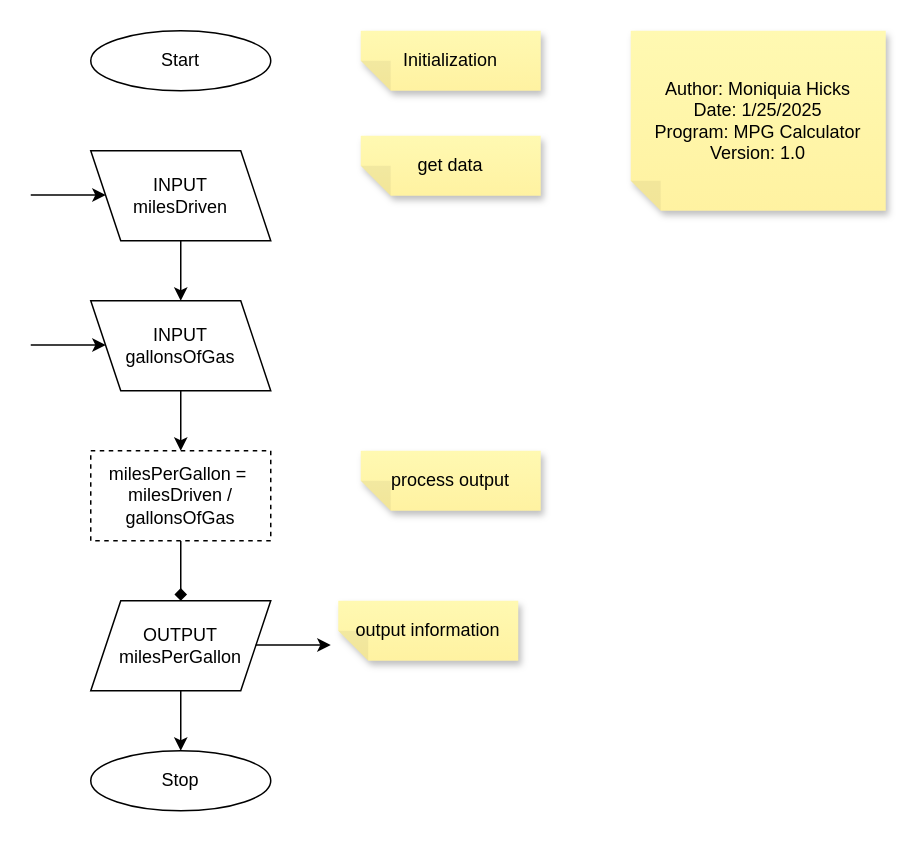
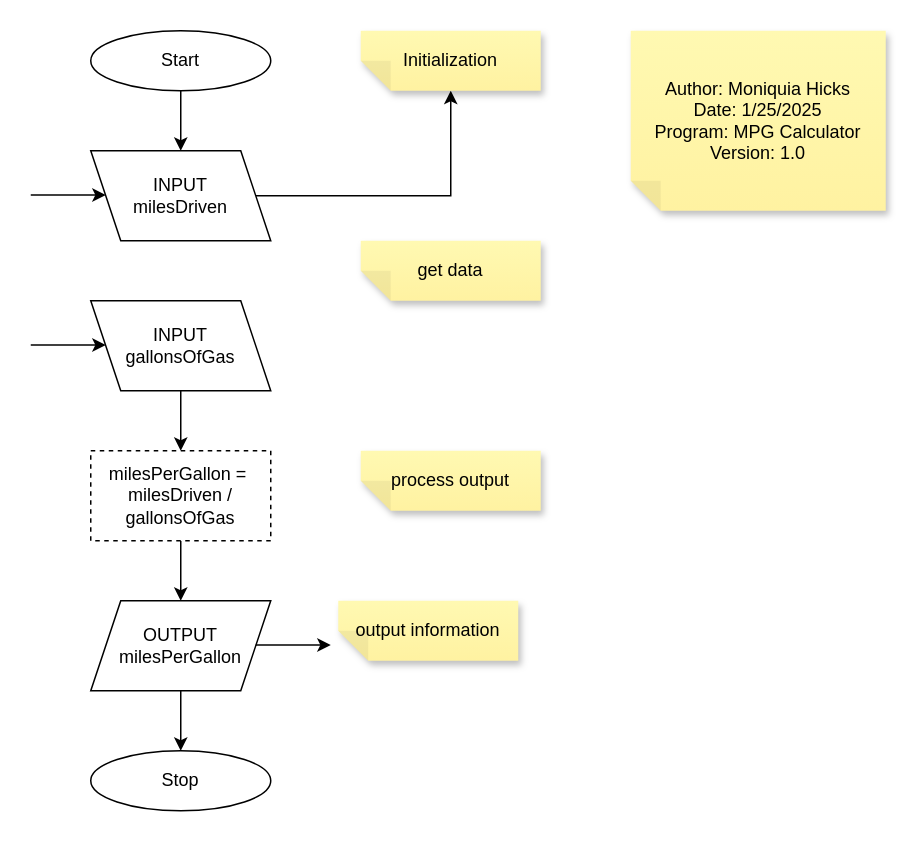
none -> (181, 116)
(451, 166) -> (451, 271)
(181, 266) -> (401, 196)
(181, 588) -> (181, 589)
